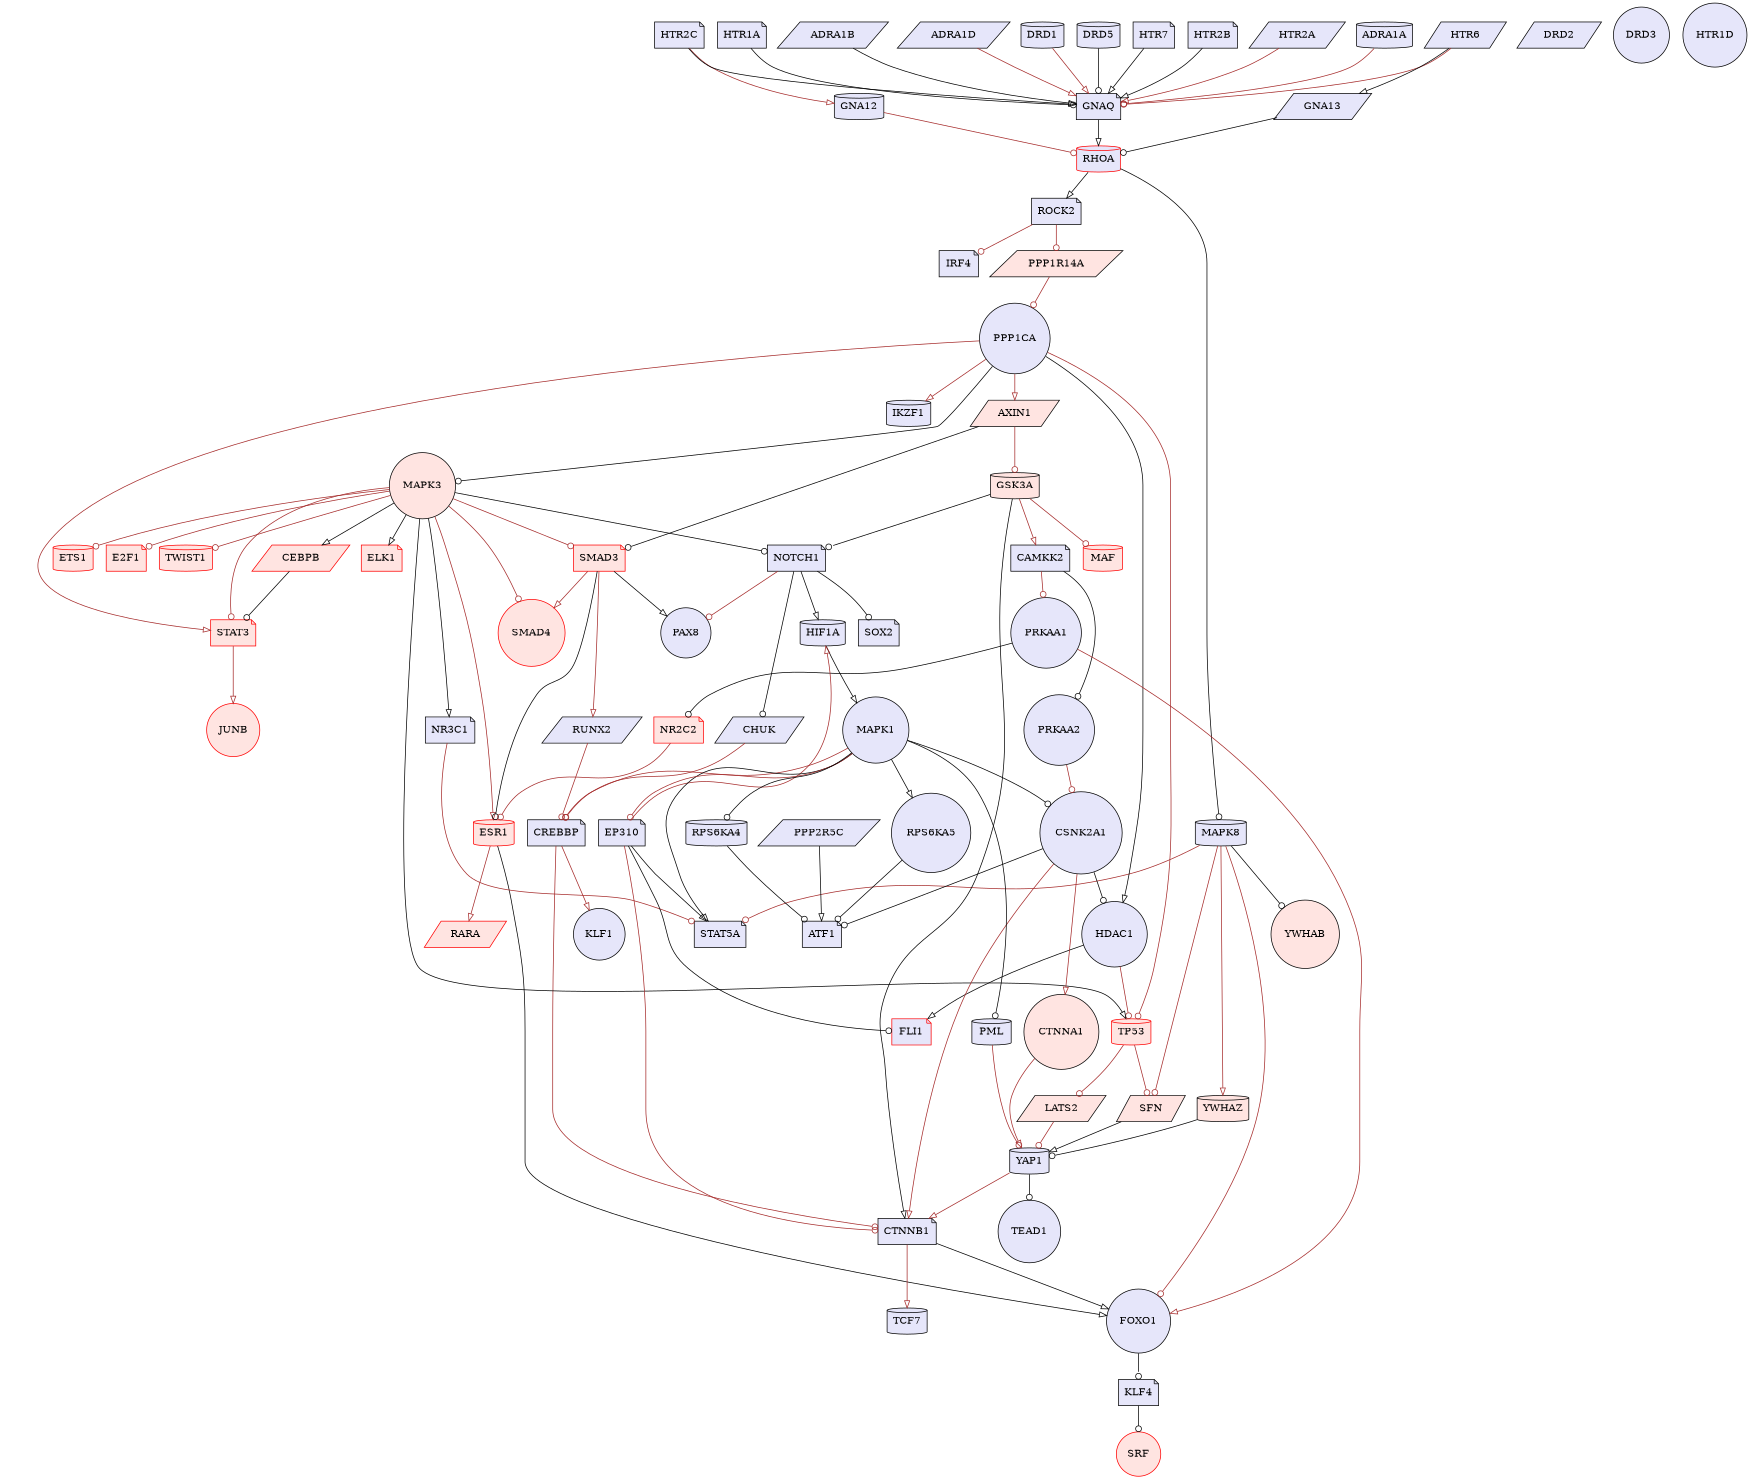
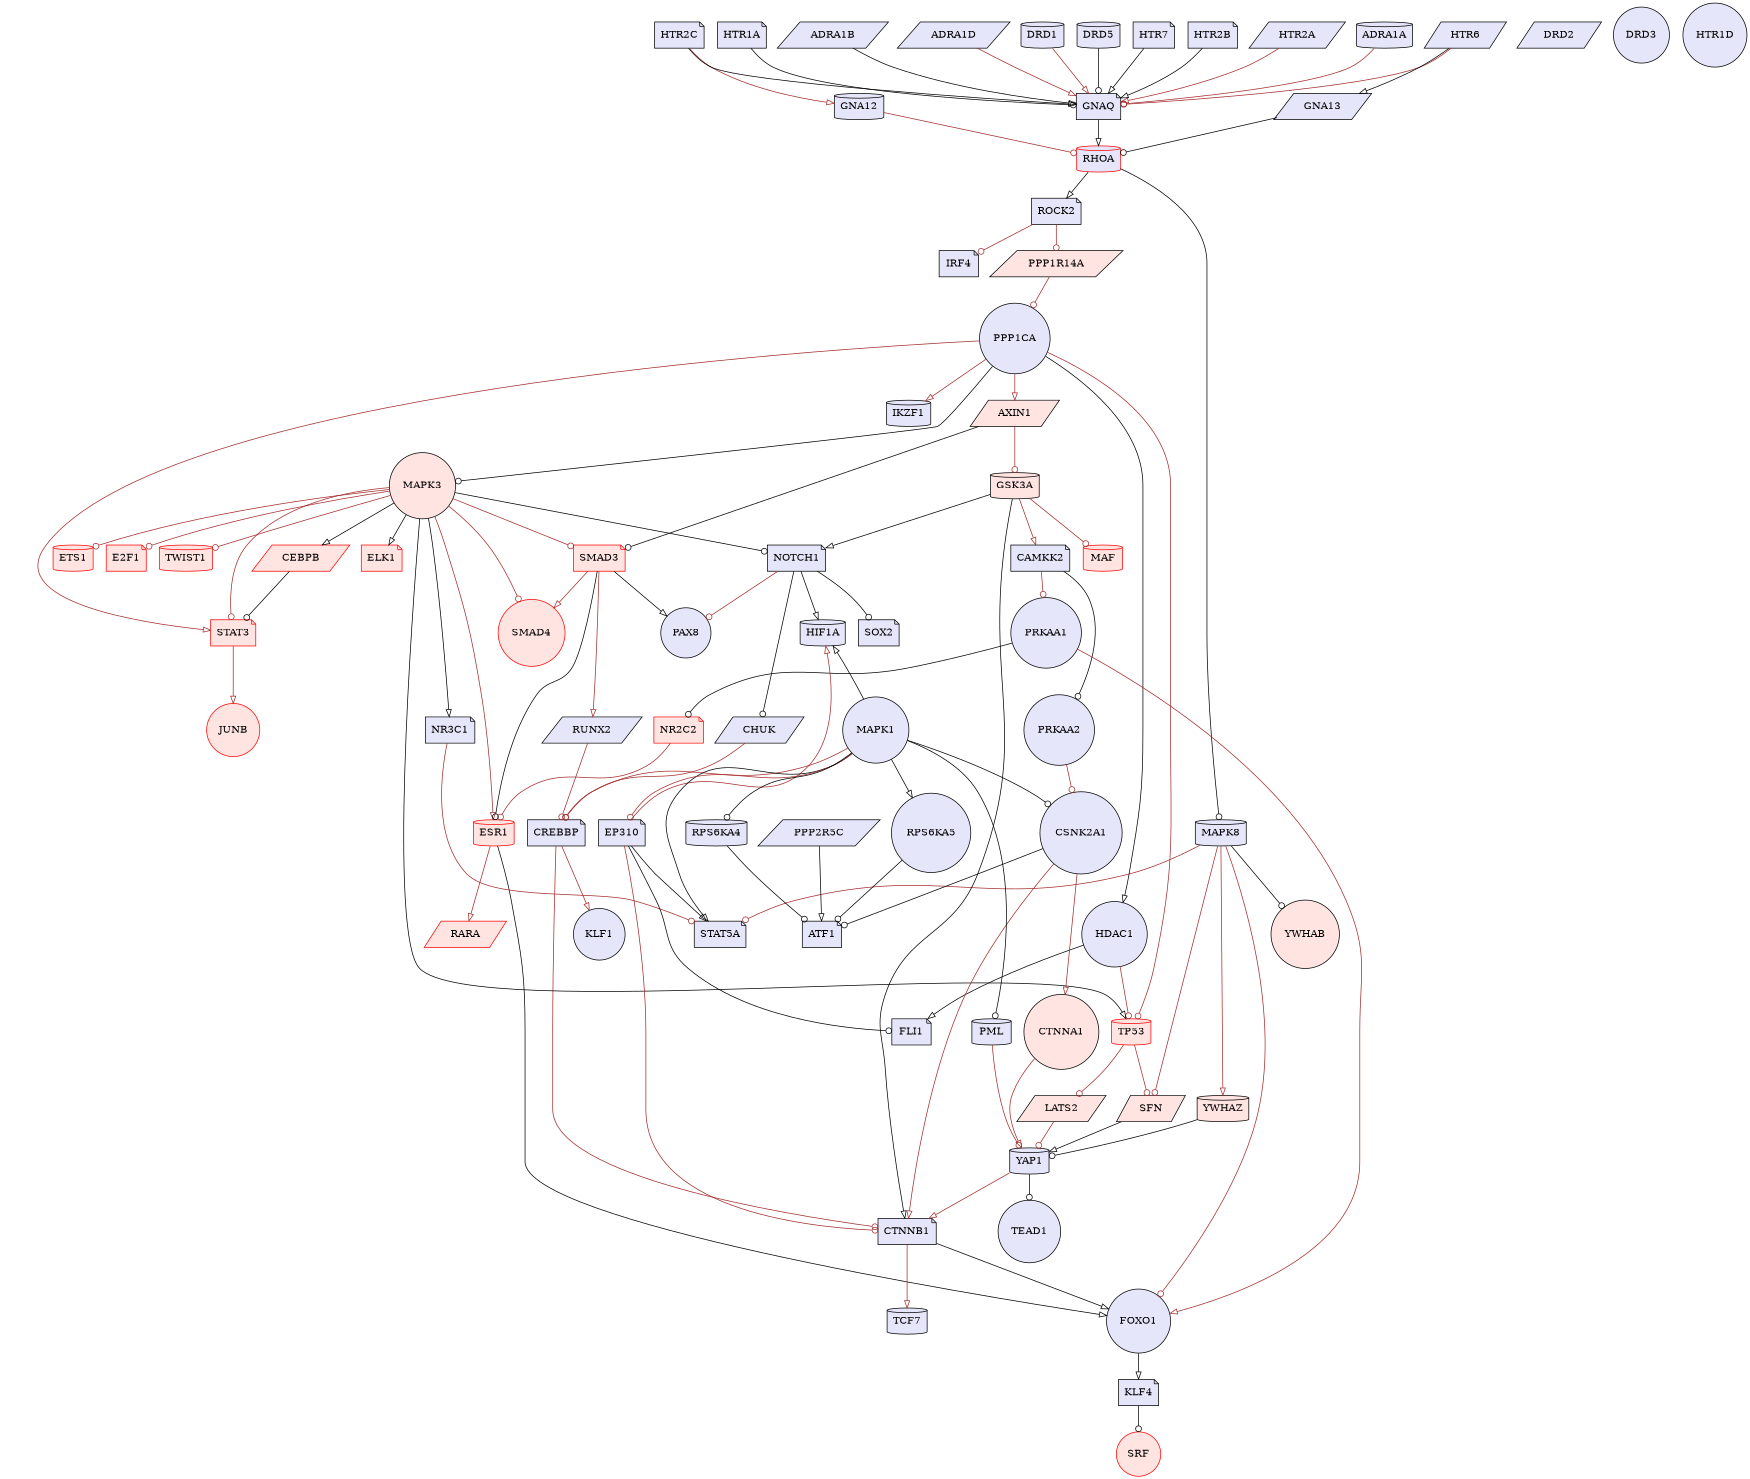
(912, 520) -> (912, 520)
(837, 668) -> (853, 679)
(1098, 885) -> none
(911, 1032) -> (911, 1032)
(1139, 1363) -> (1139, 1363)
